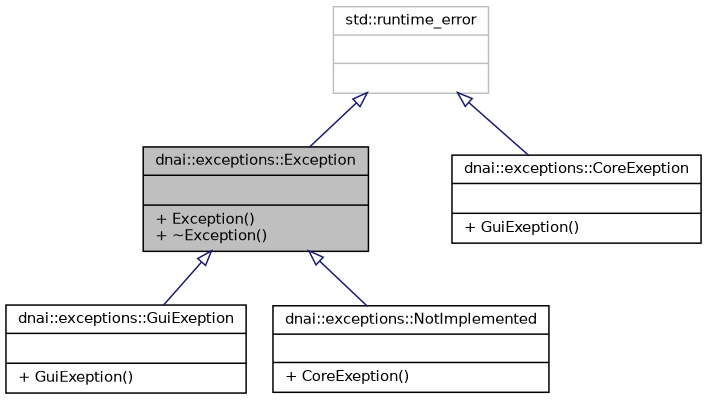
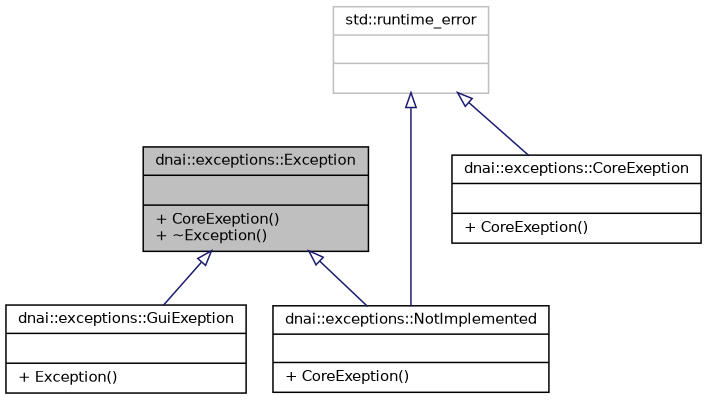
(333, 125) -> (411, 207)
(205, 219) -> (218, 219)
(522, 227) -> (527, 227)
(76, 377) -> (68, 377)
